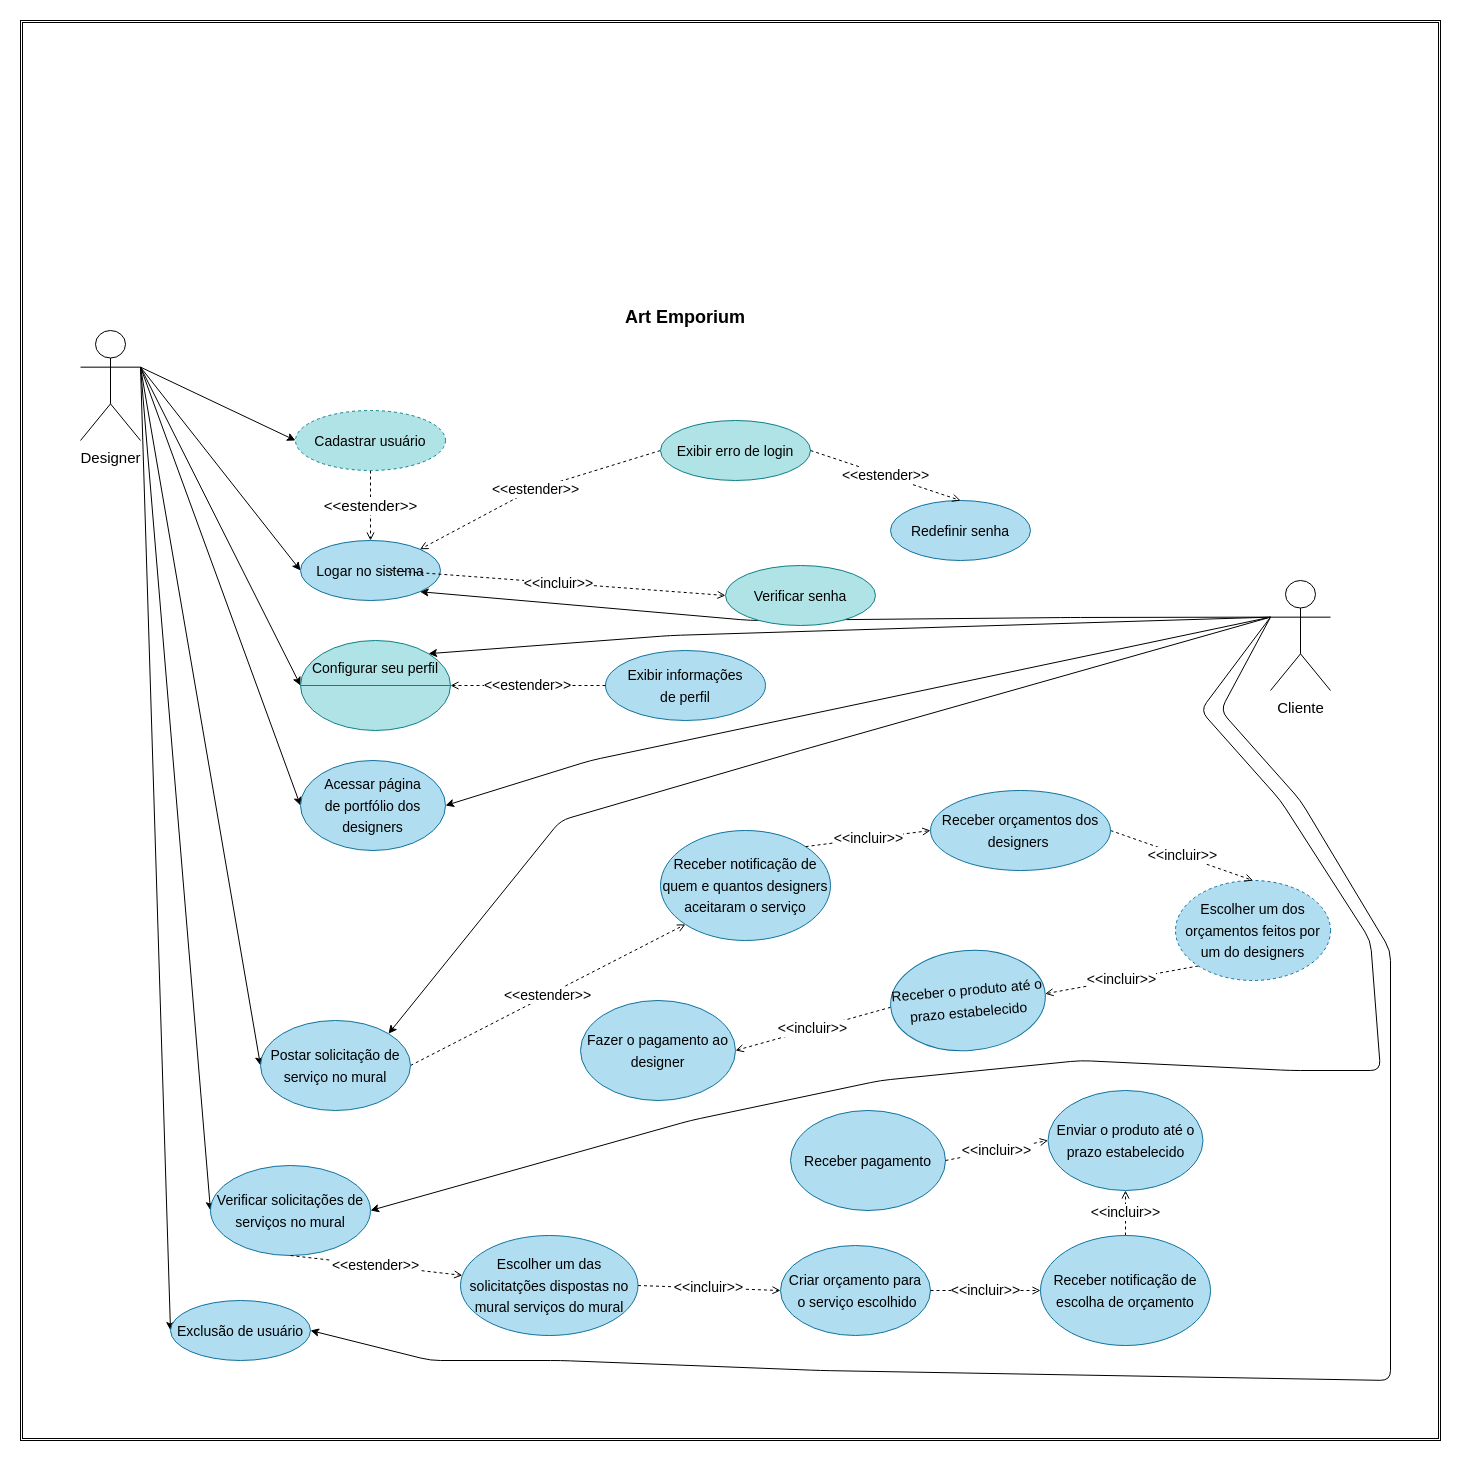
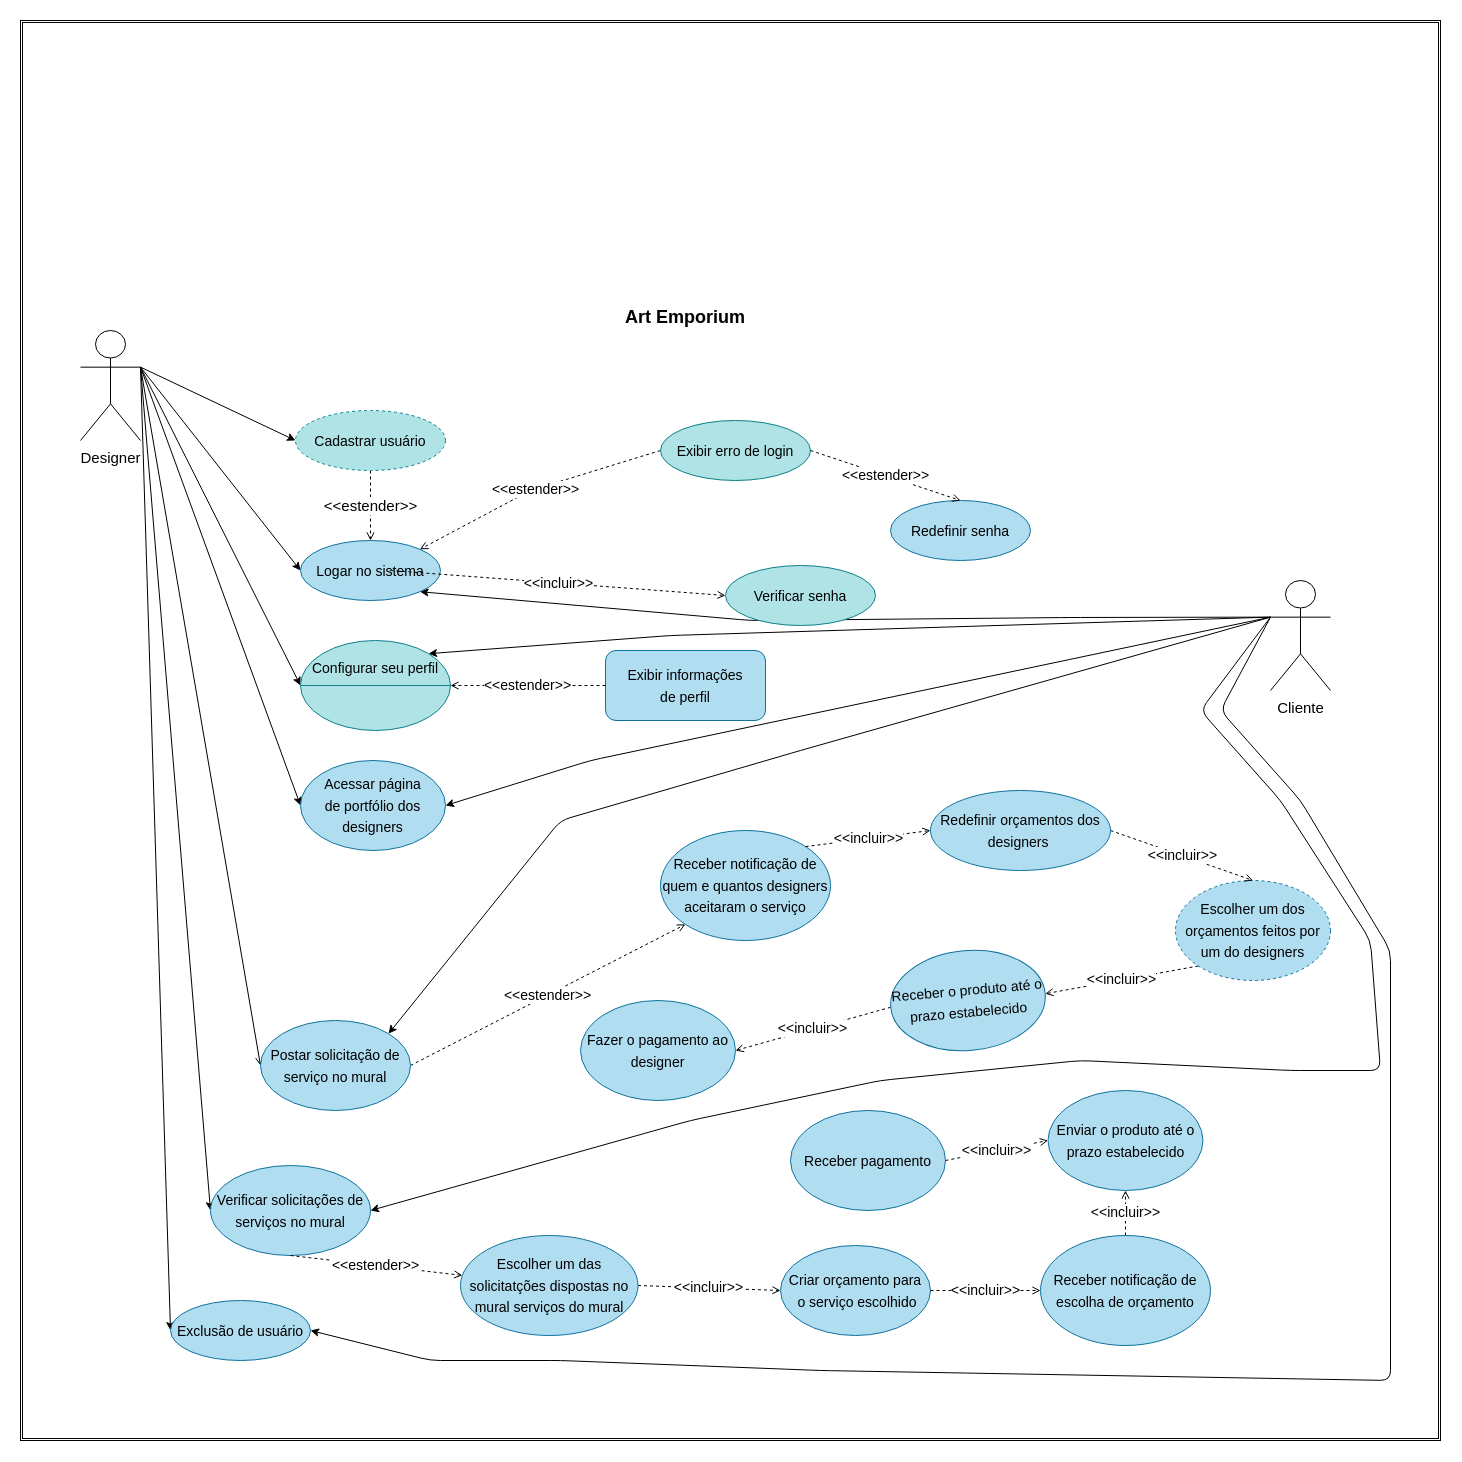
(686, 686) -> (686, 686)
(1021, 831) -> (1021, 831)
(259, 1057) -> (259, 1059)
